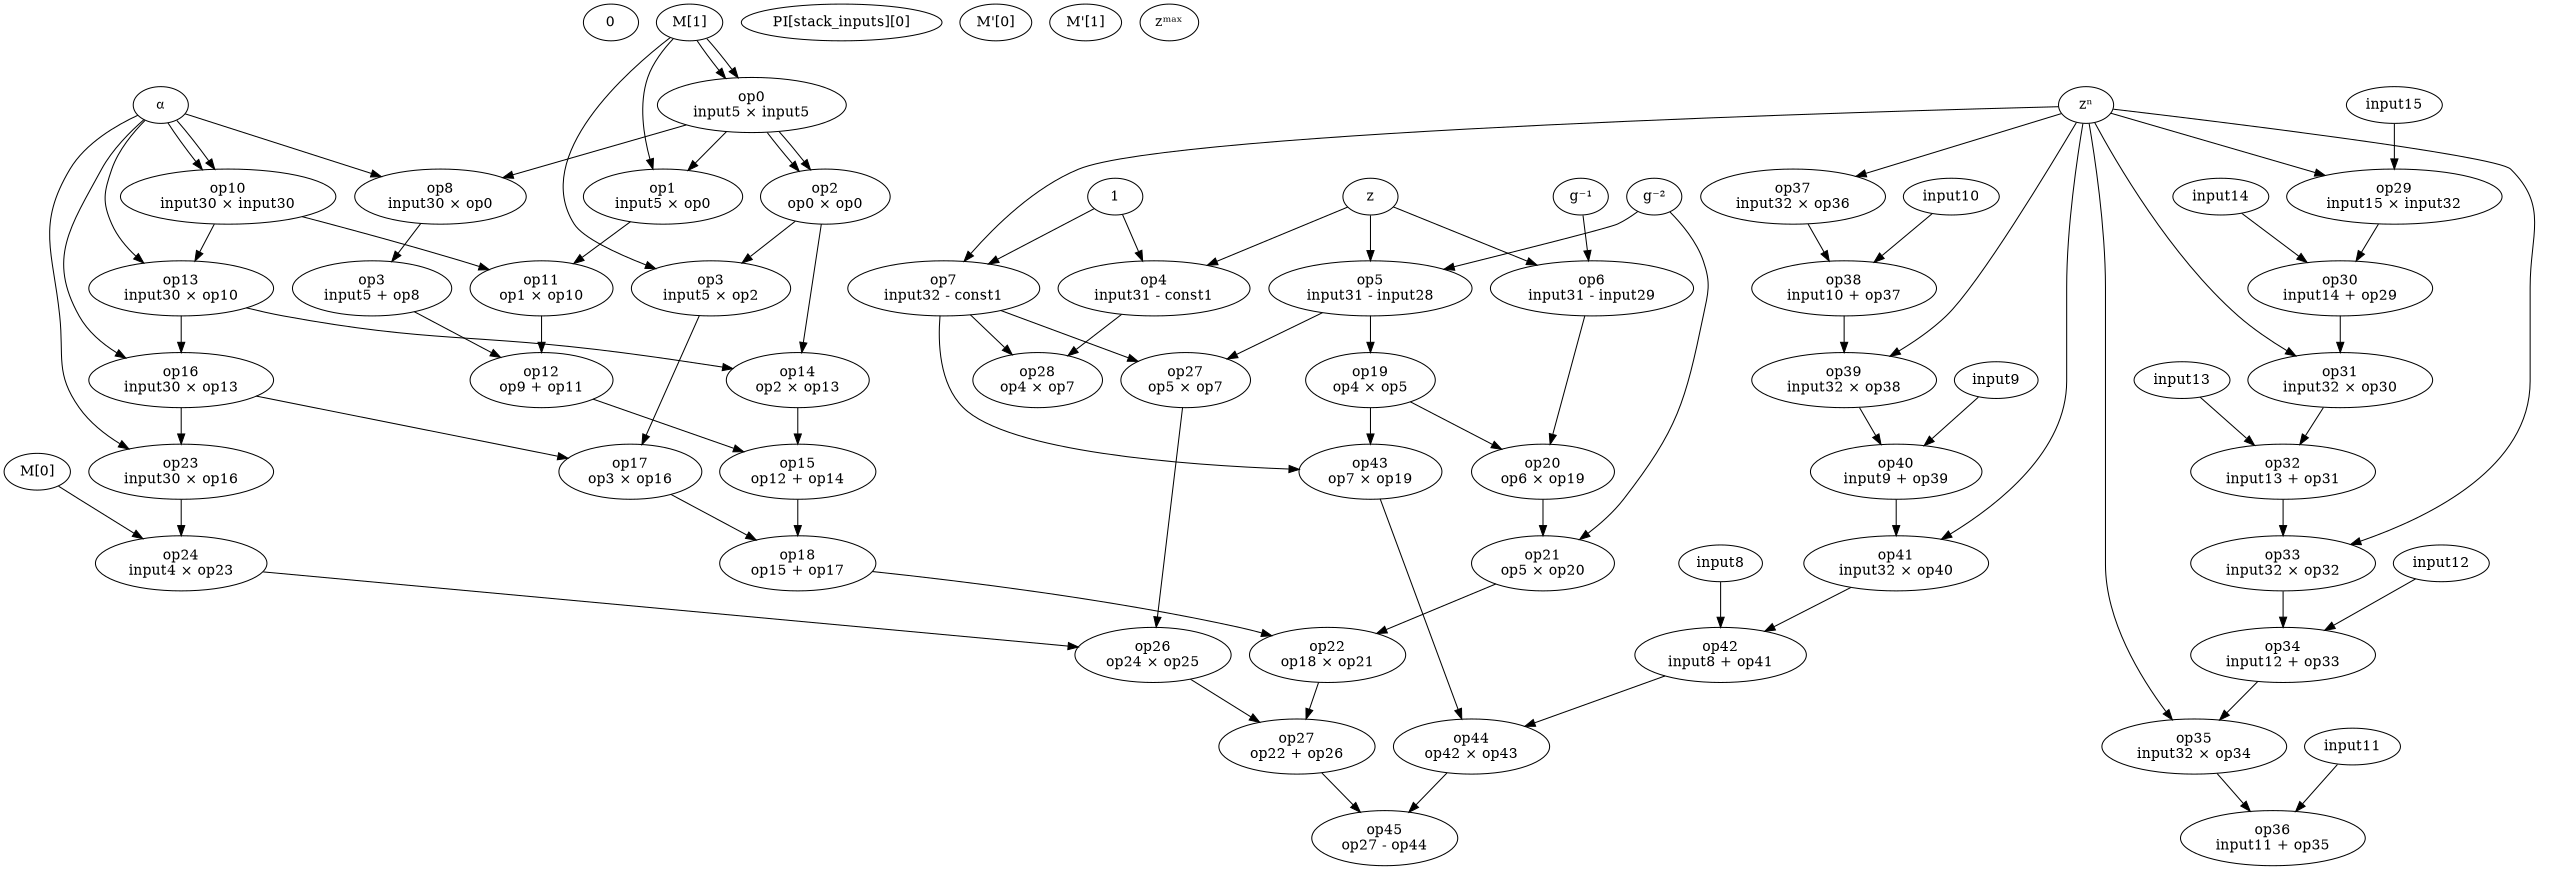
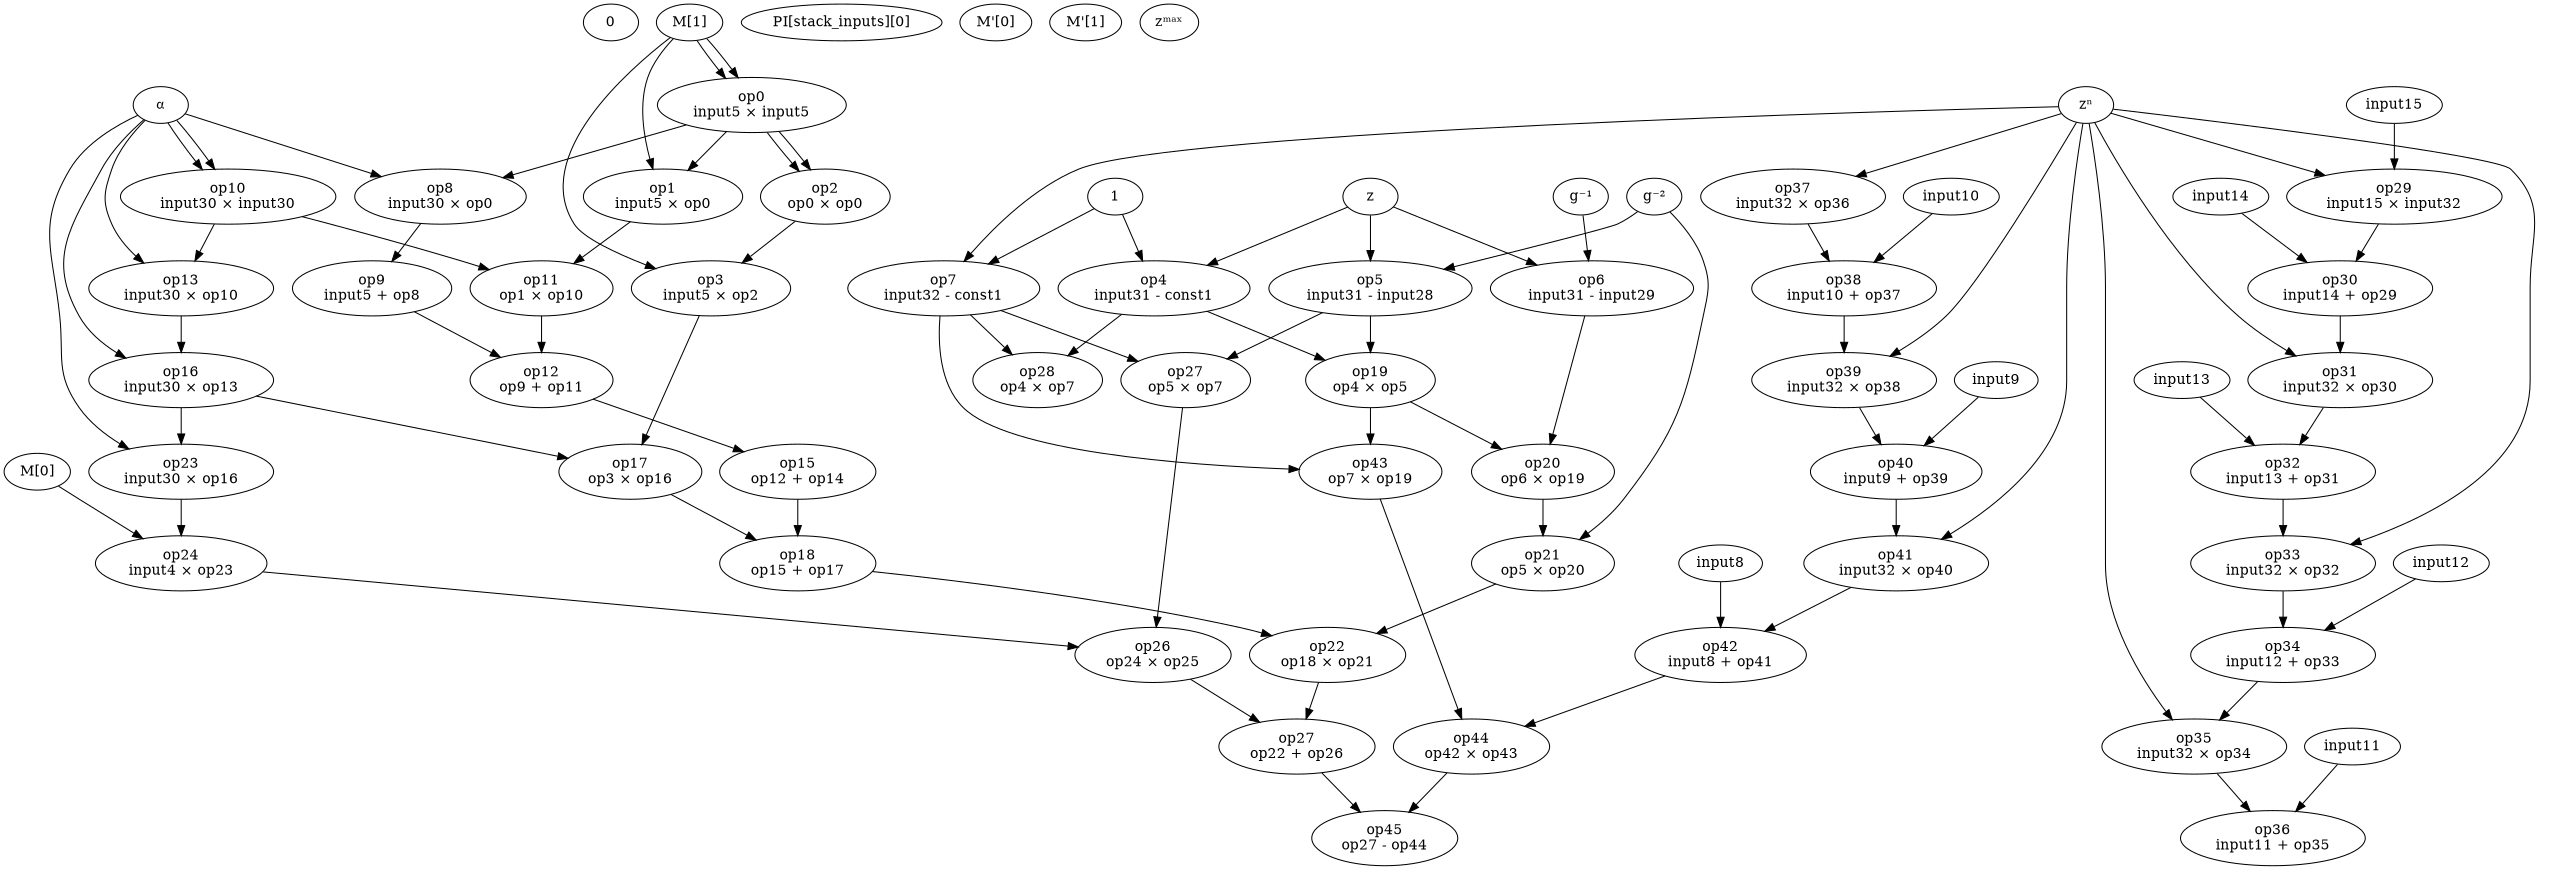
(372, 288) -> (372, 288)
none -> (1261, 334)
(798, 380) -> none
